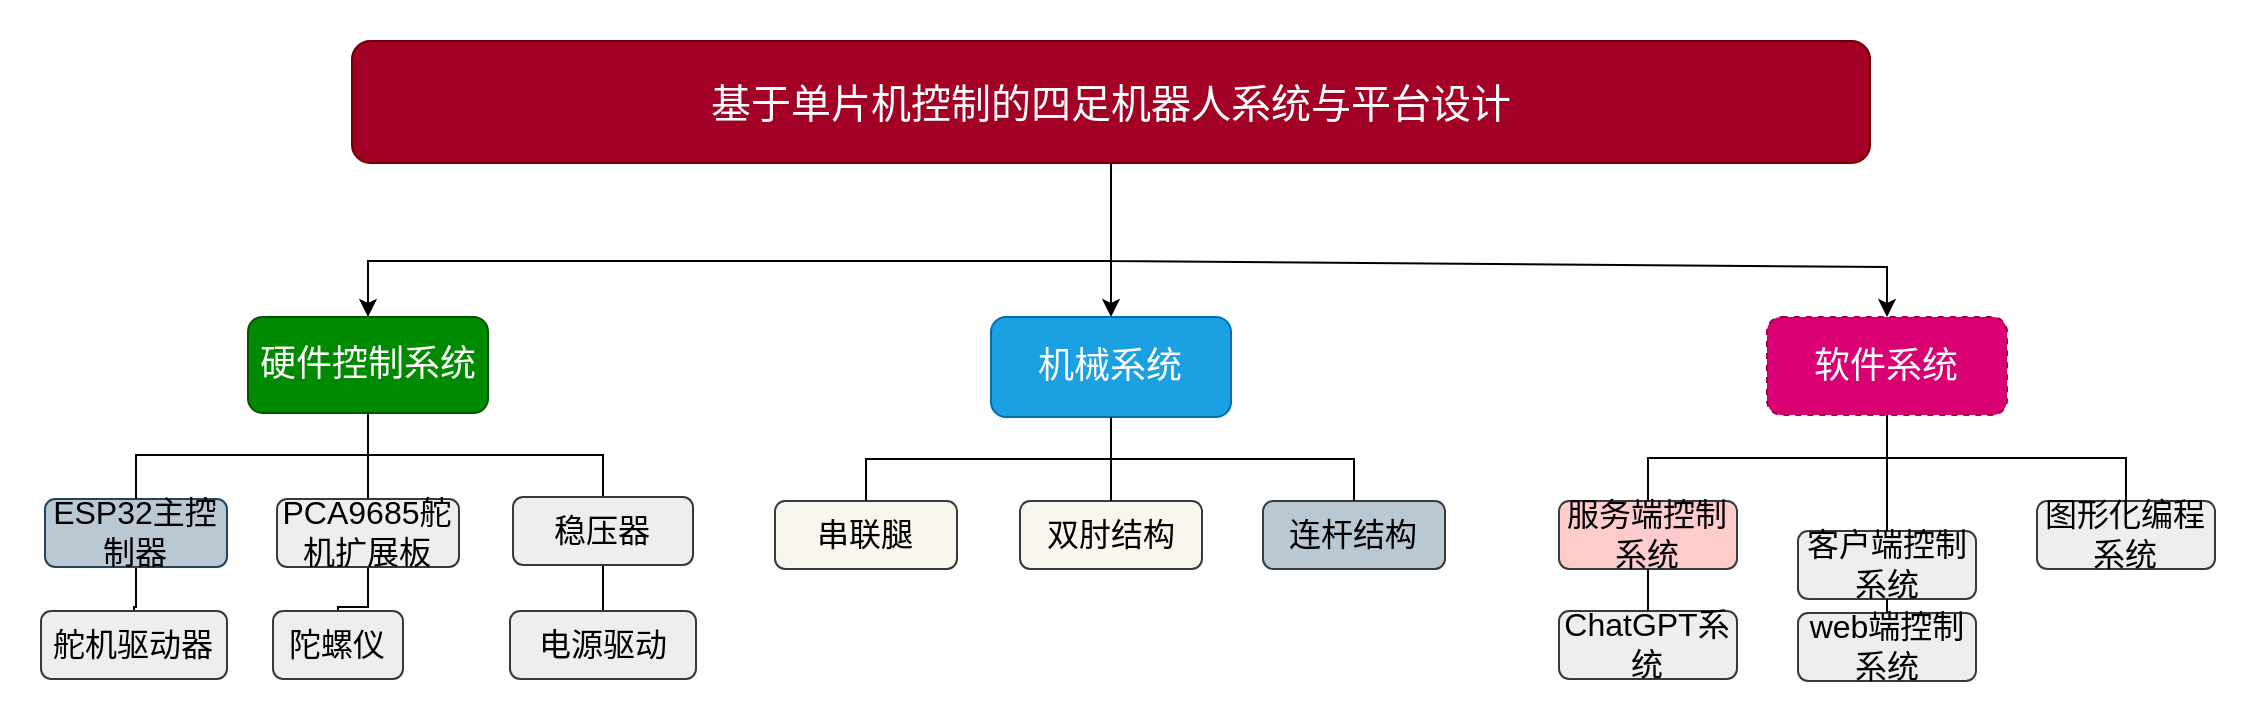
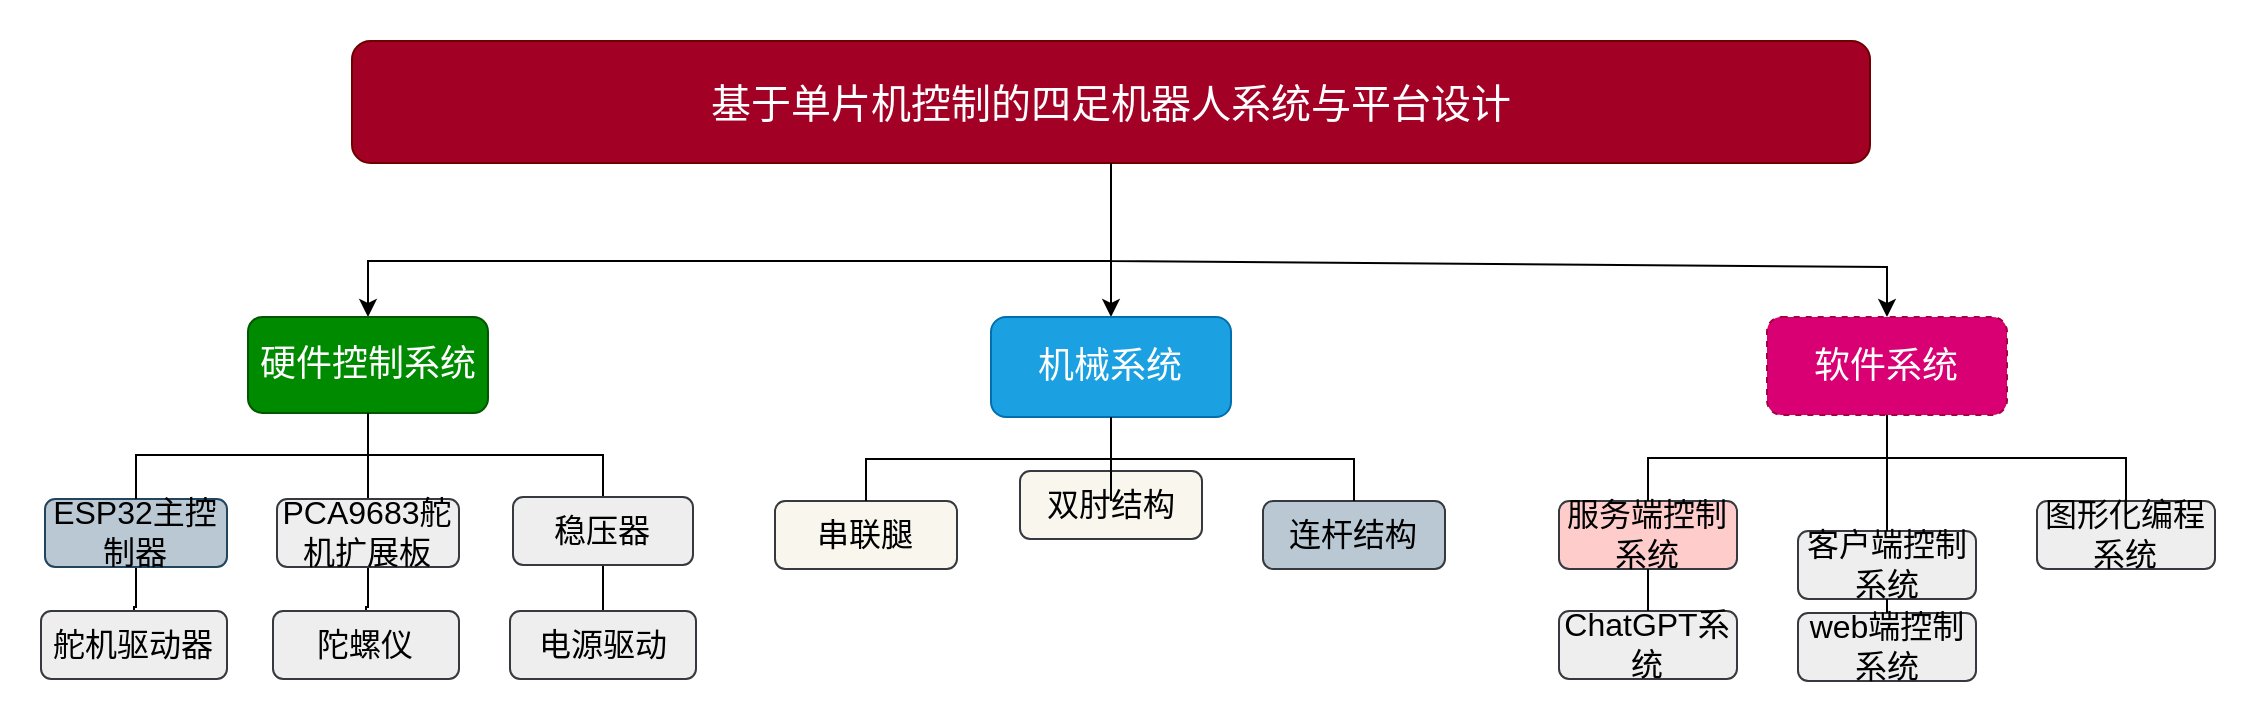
(368, 533) -> (368, 533)
(1111, 535) -> (1111, 505)
(338, 645) -> (366, 645)
